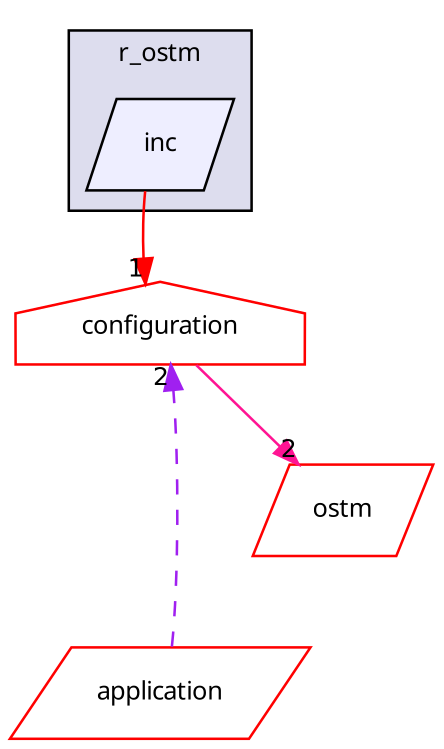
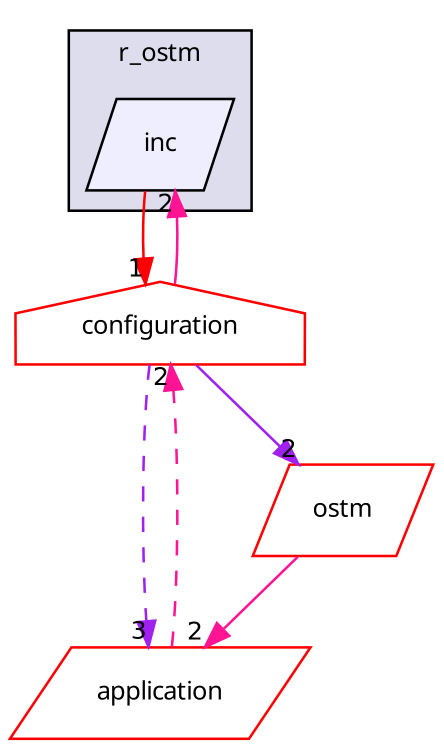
none -> (177, 250)
(238, 406) -> (238, 406)
none -> (143, 492)
(177, 519) -> (177, 519)
none -> (261, 593)
